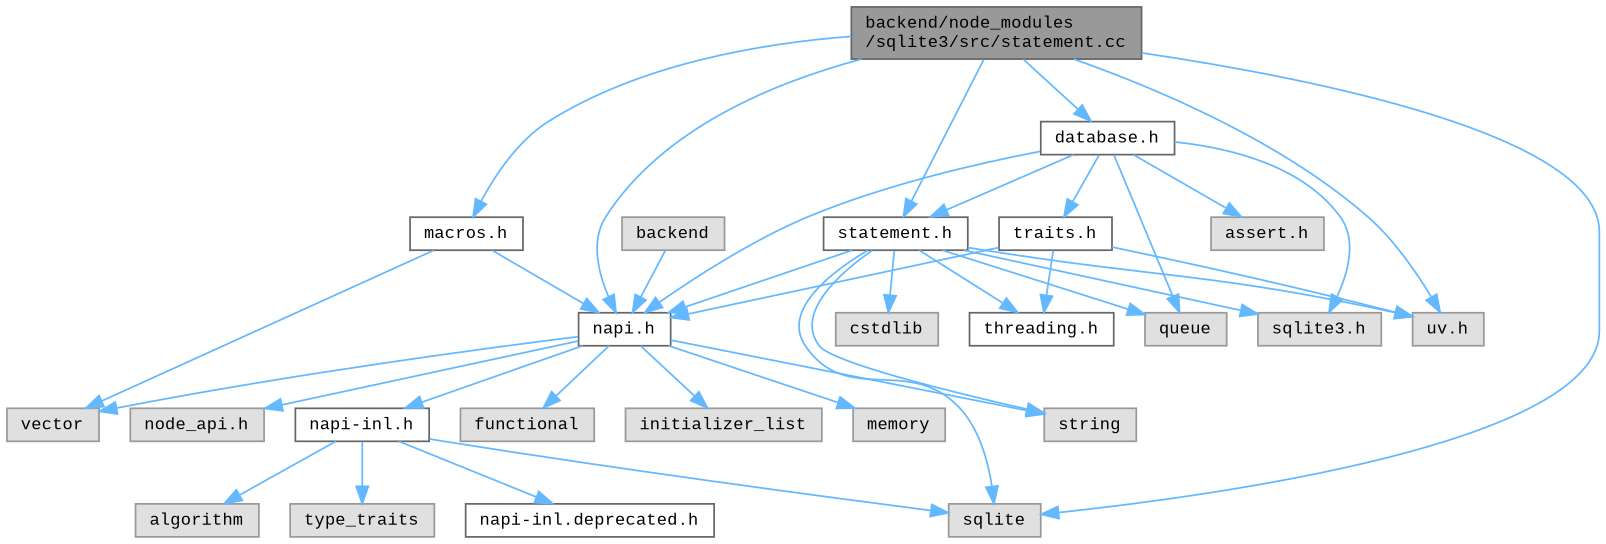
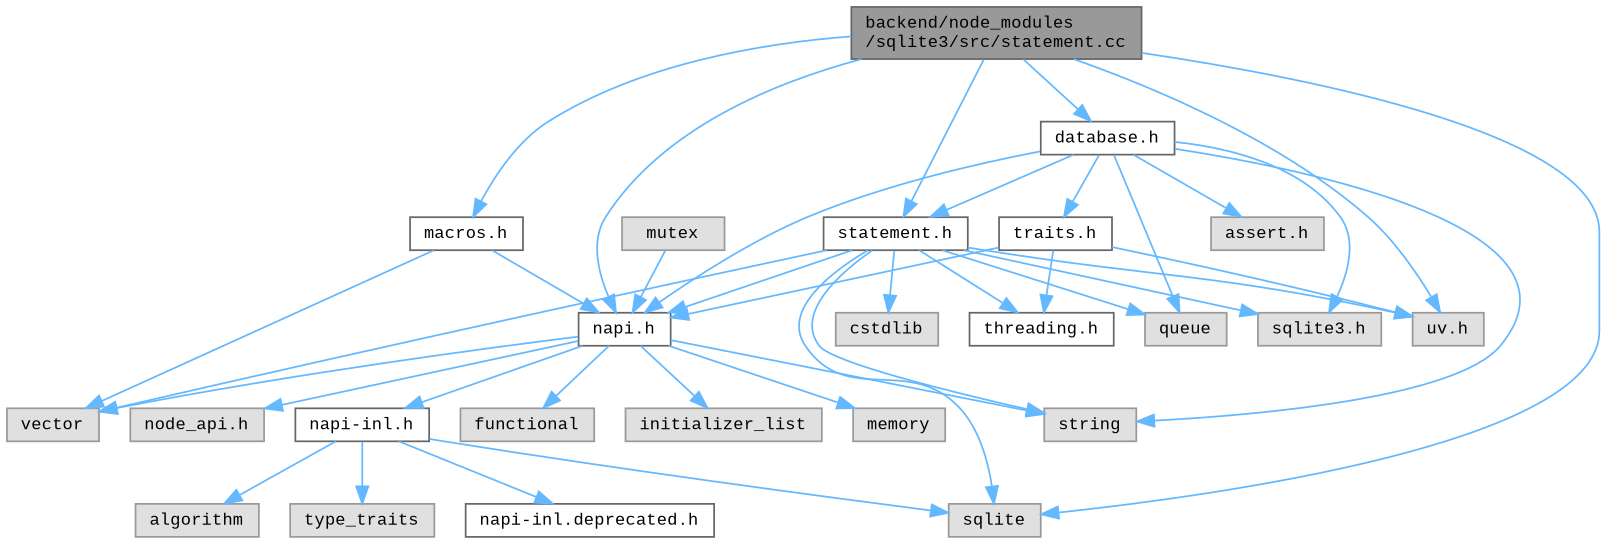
(673, 234) -> (673, 234)
none -> (1519, 307)
none -> (471, 328)
